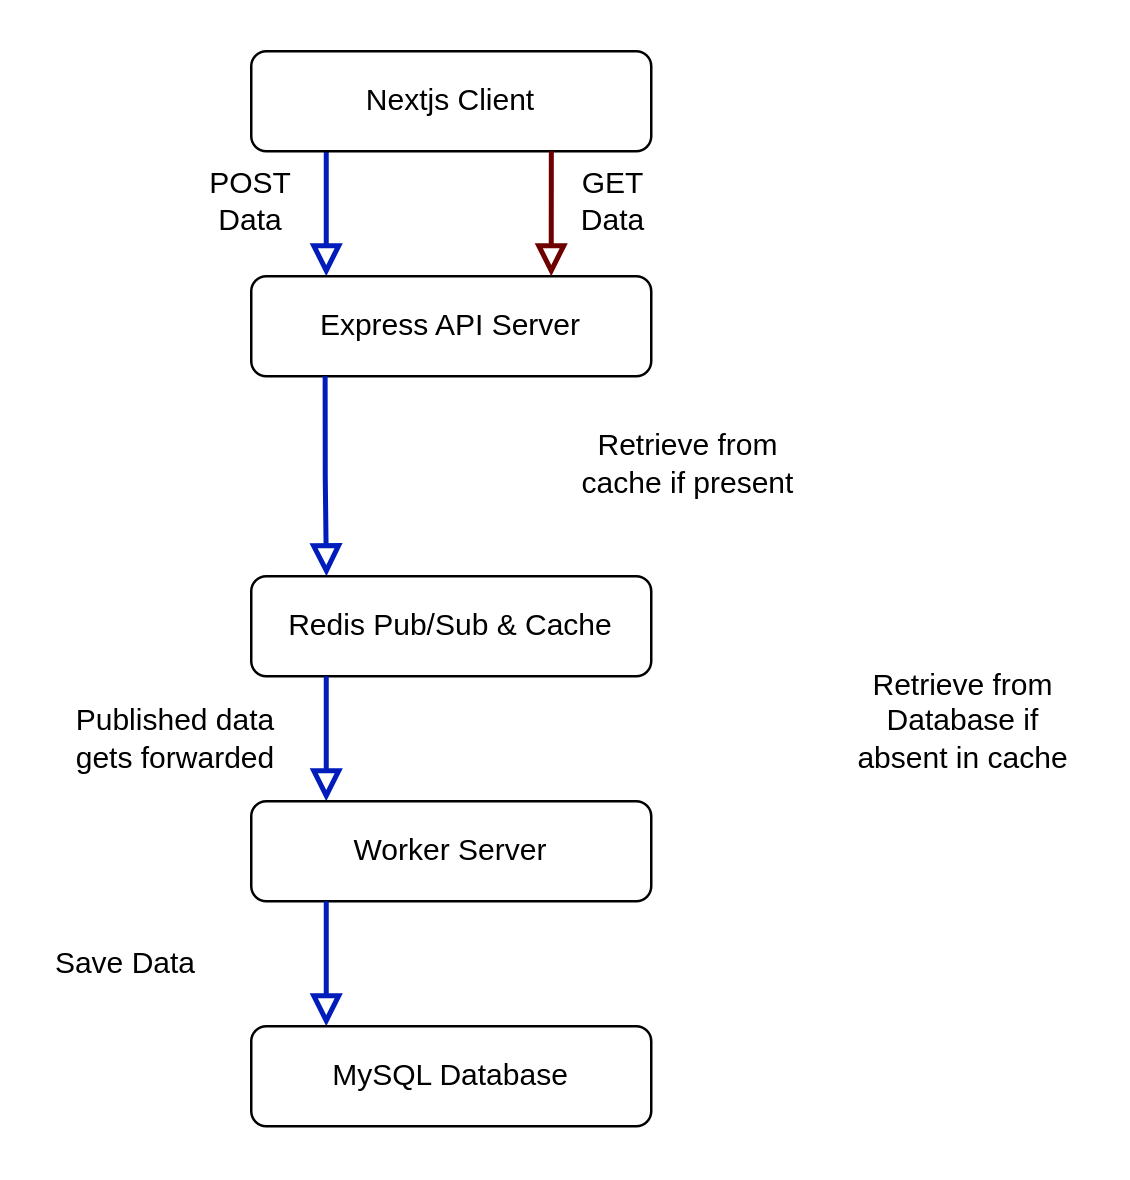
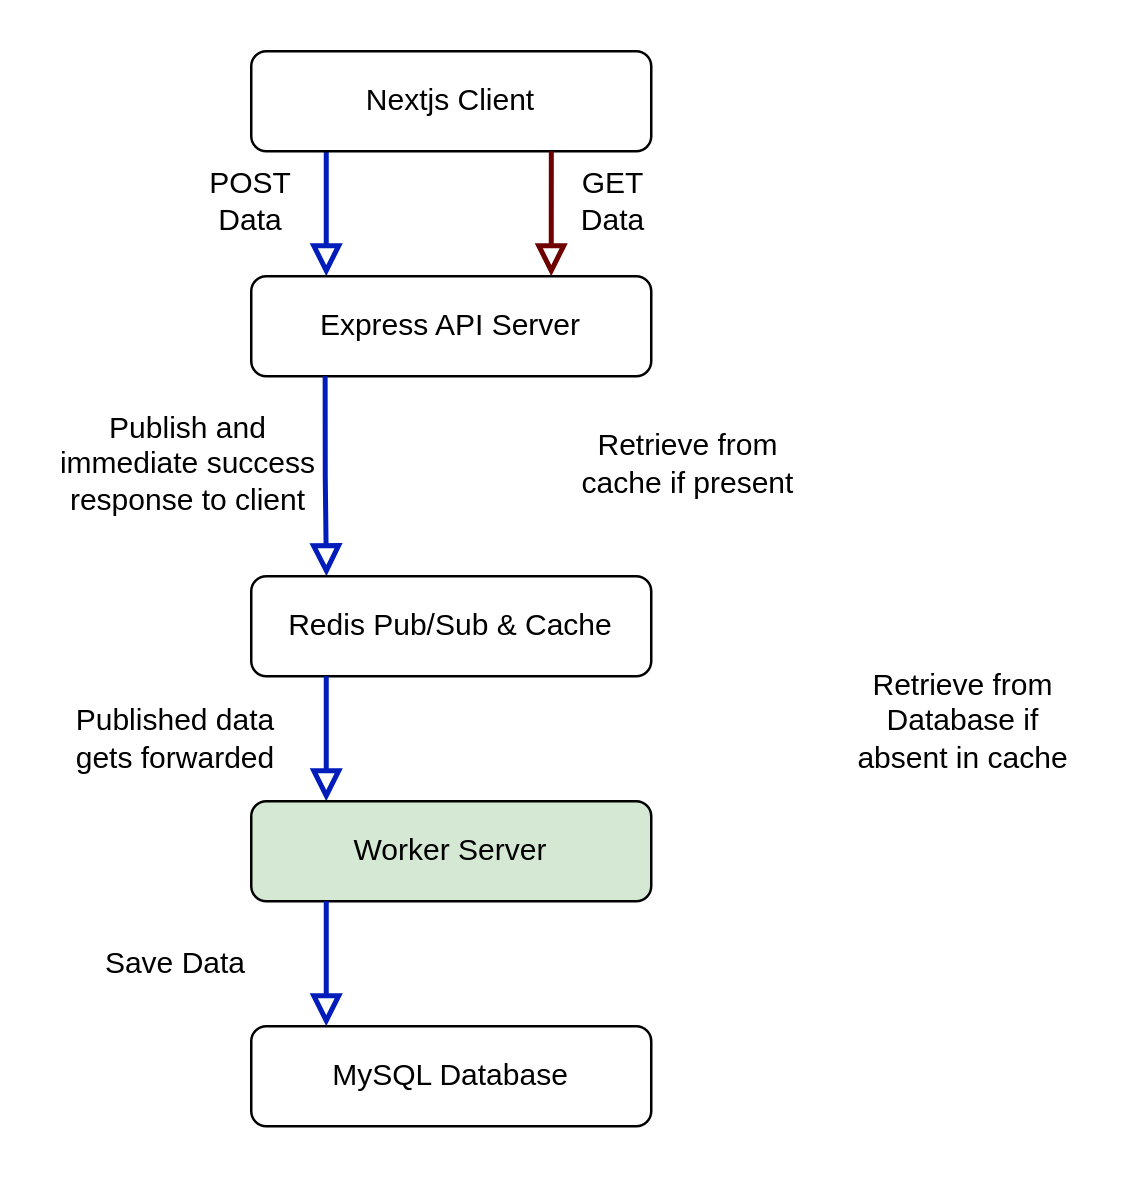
none -> (189, 464)
(451, 851) -> (451, 851)
(126, 964) -> (176, 964)
